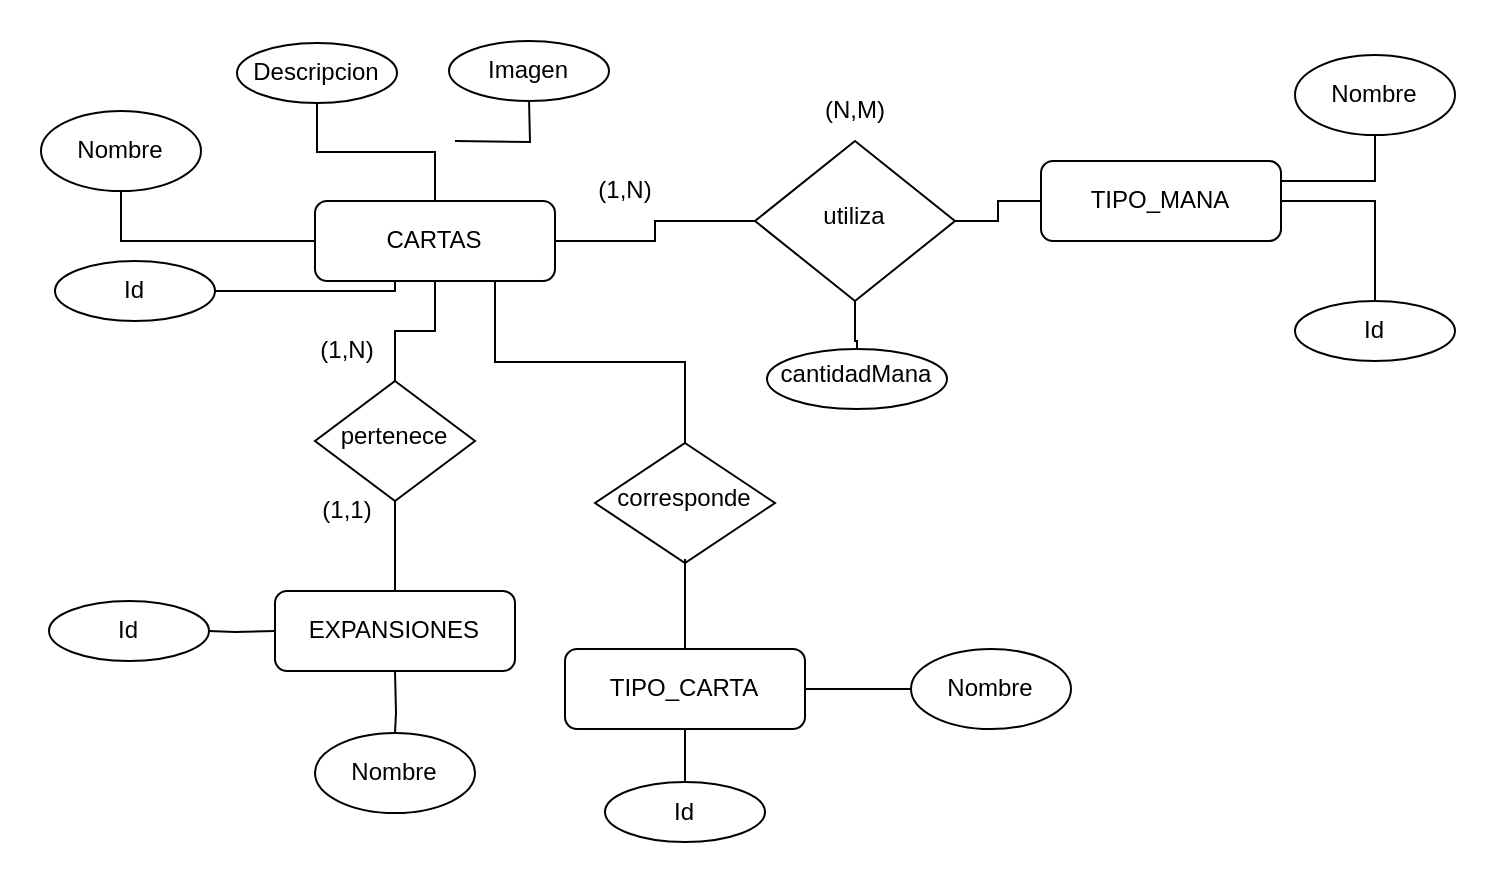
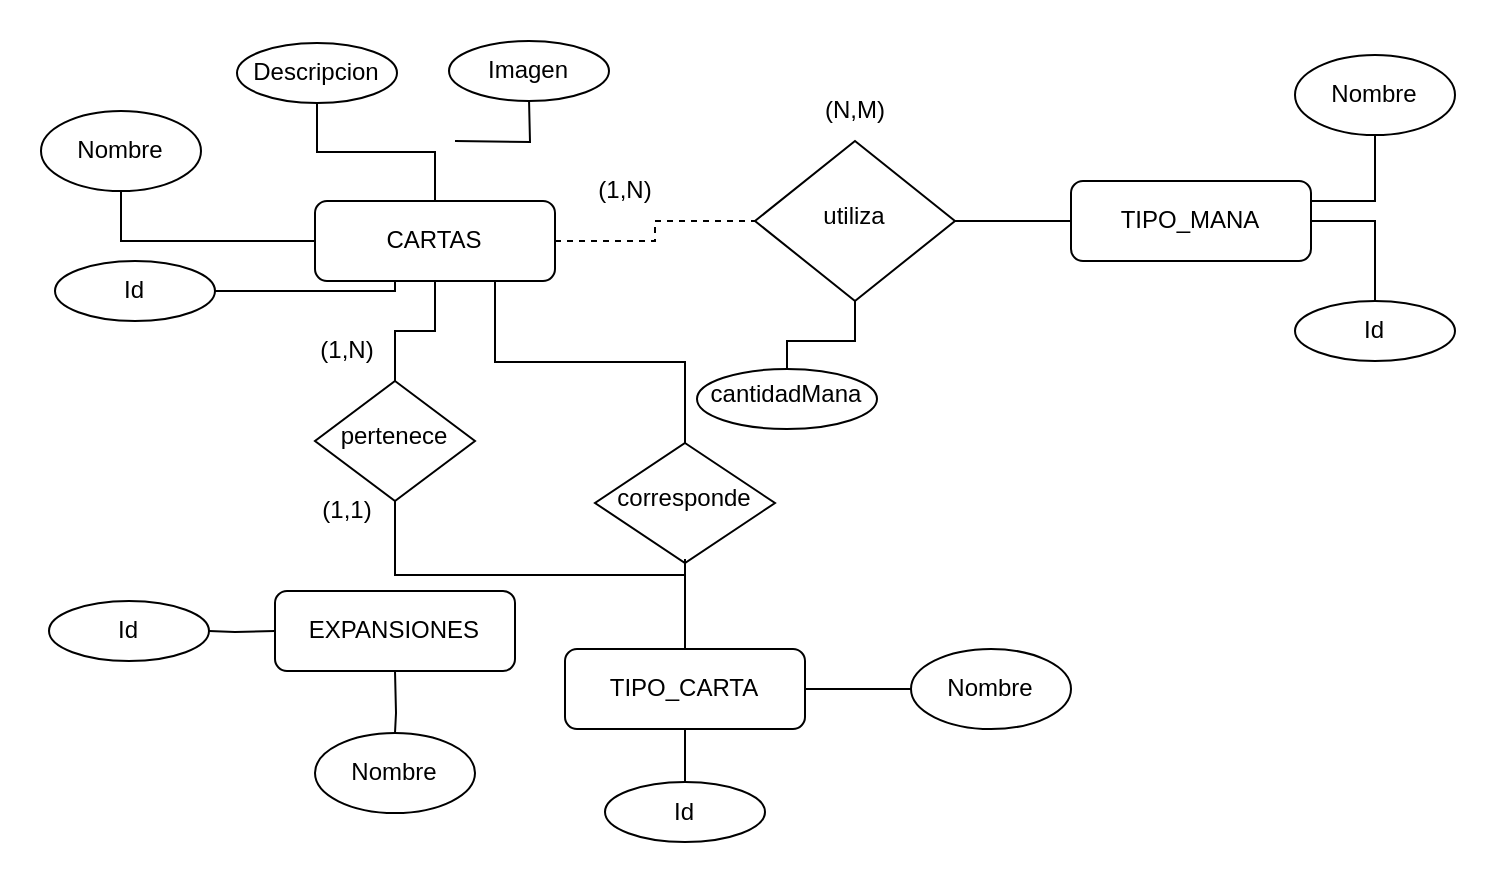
(1161, 201) -> (1191, 221)
(655, 231) -> (655, 231)
(857, 379) -> (787, 399)
(395, 581) -> (537, 575)
